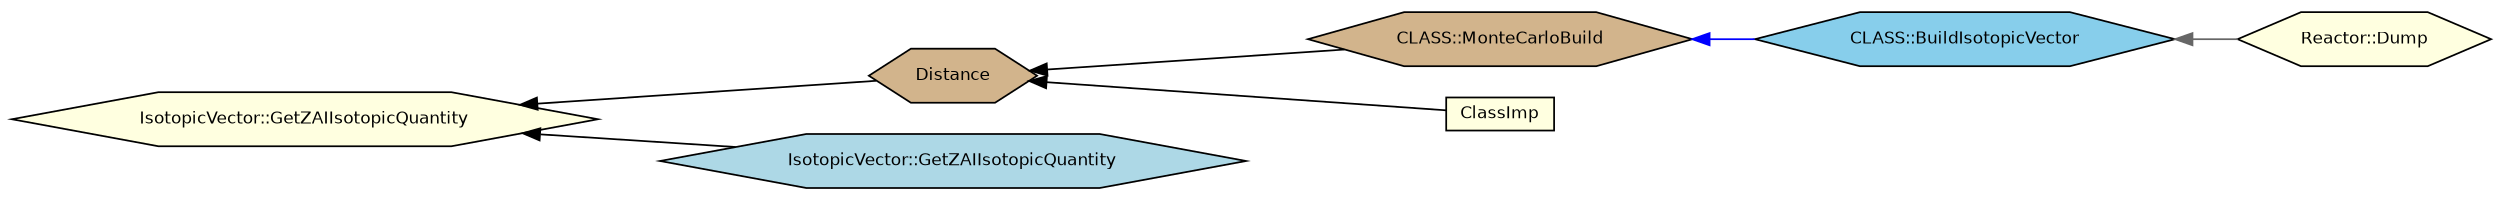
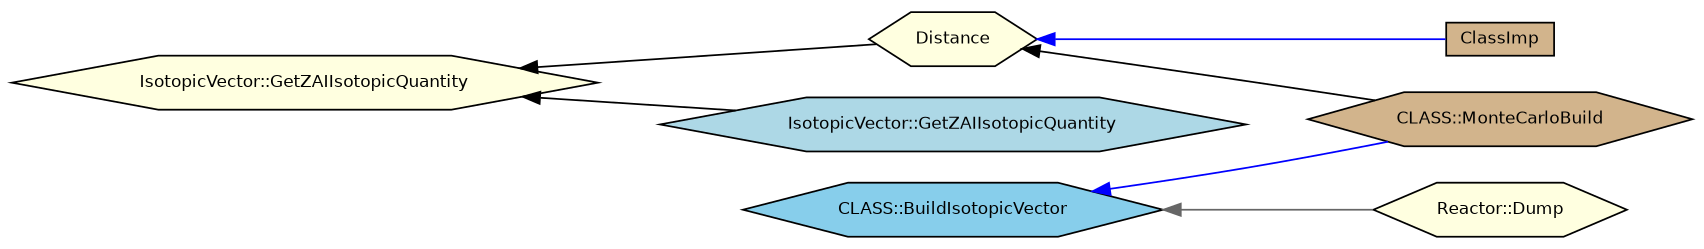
(1732, 39) -> (1249, 167)
(953, 76) -> (953, 39)
(1246, 96) -> (1250, 39)
(1500, 114) -> (1500, 39)
